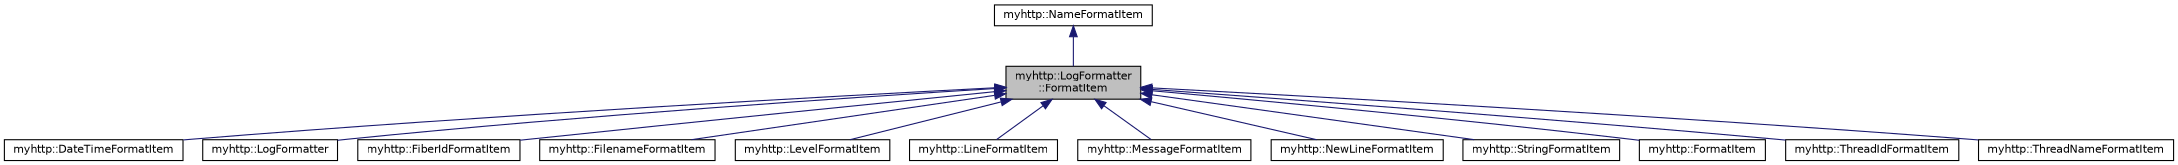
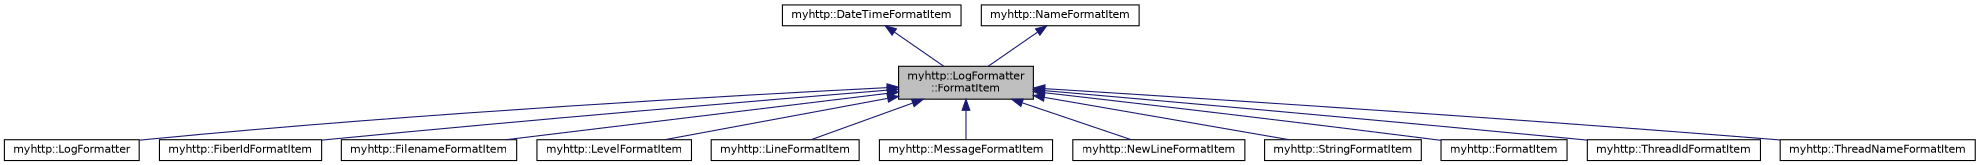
(569, 112) -> (919, 49)
